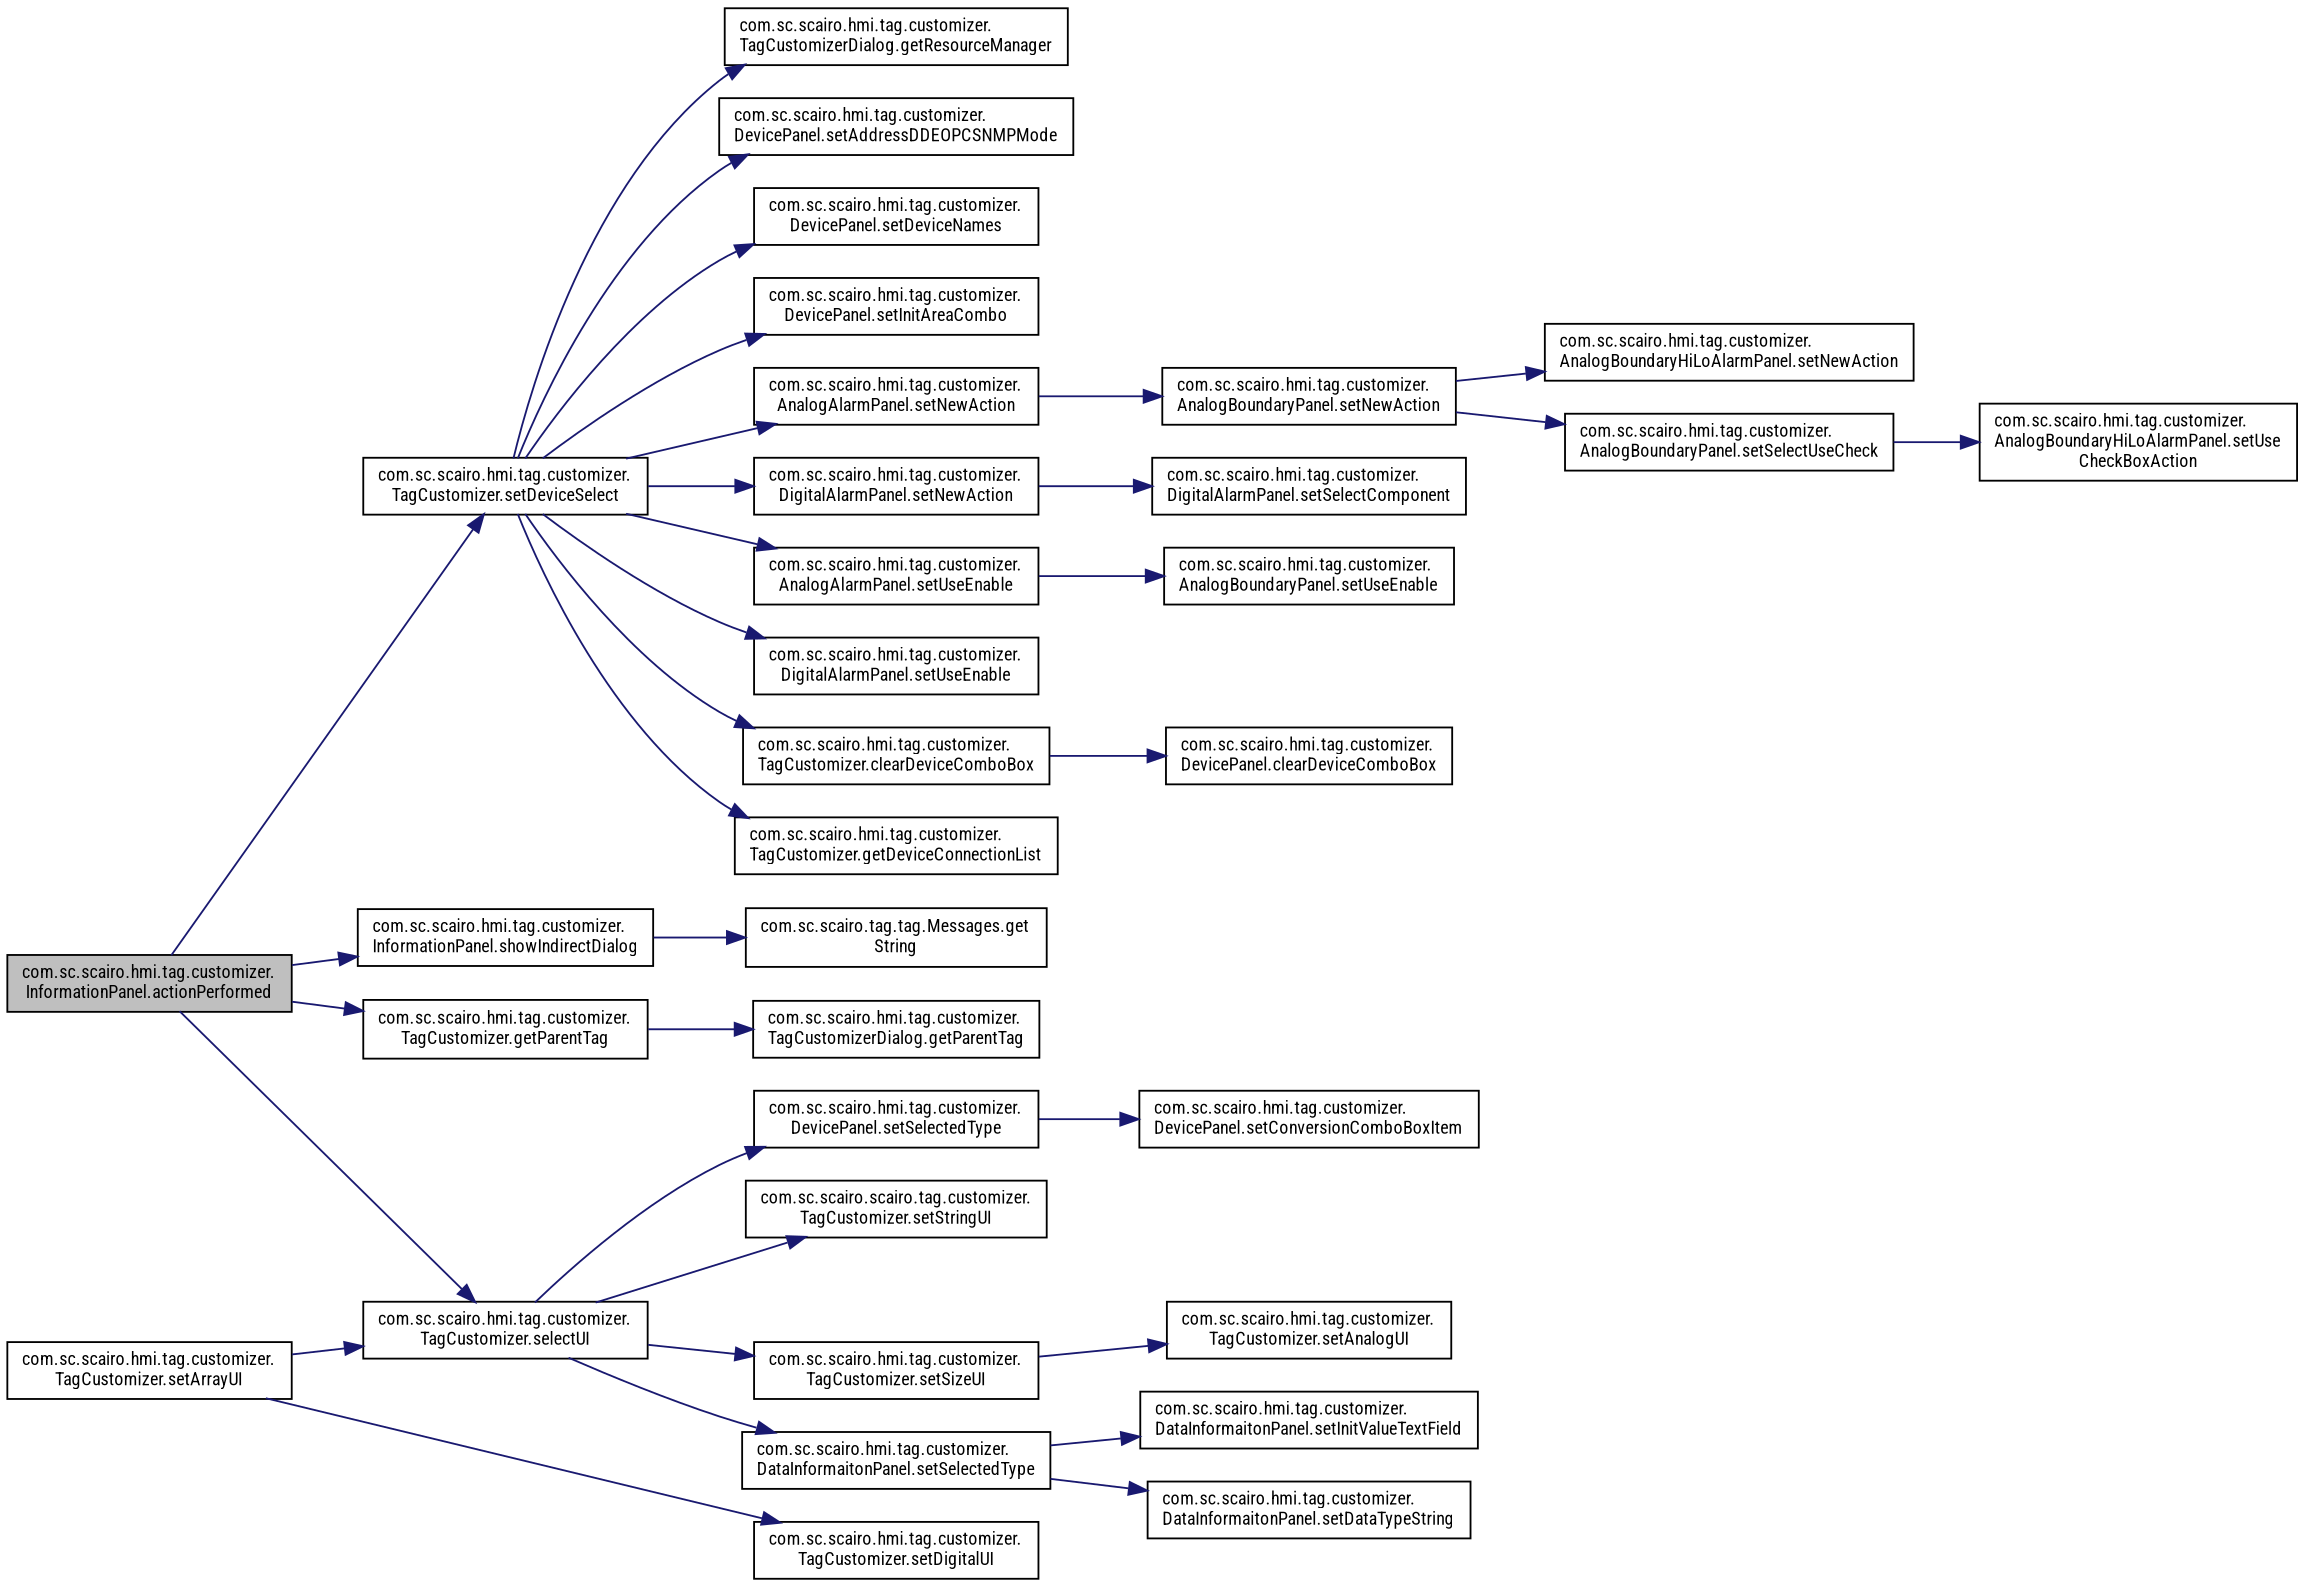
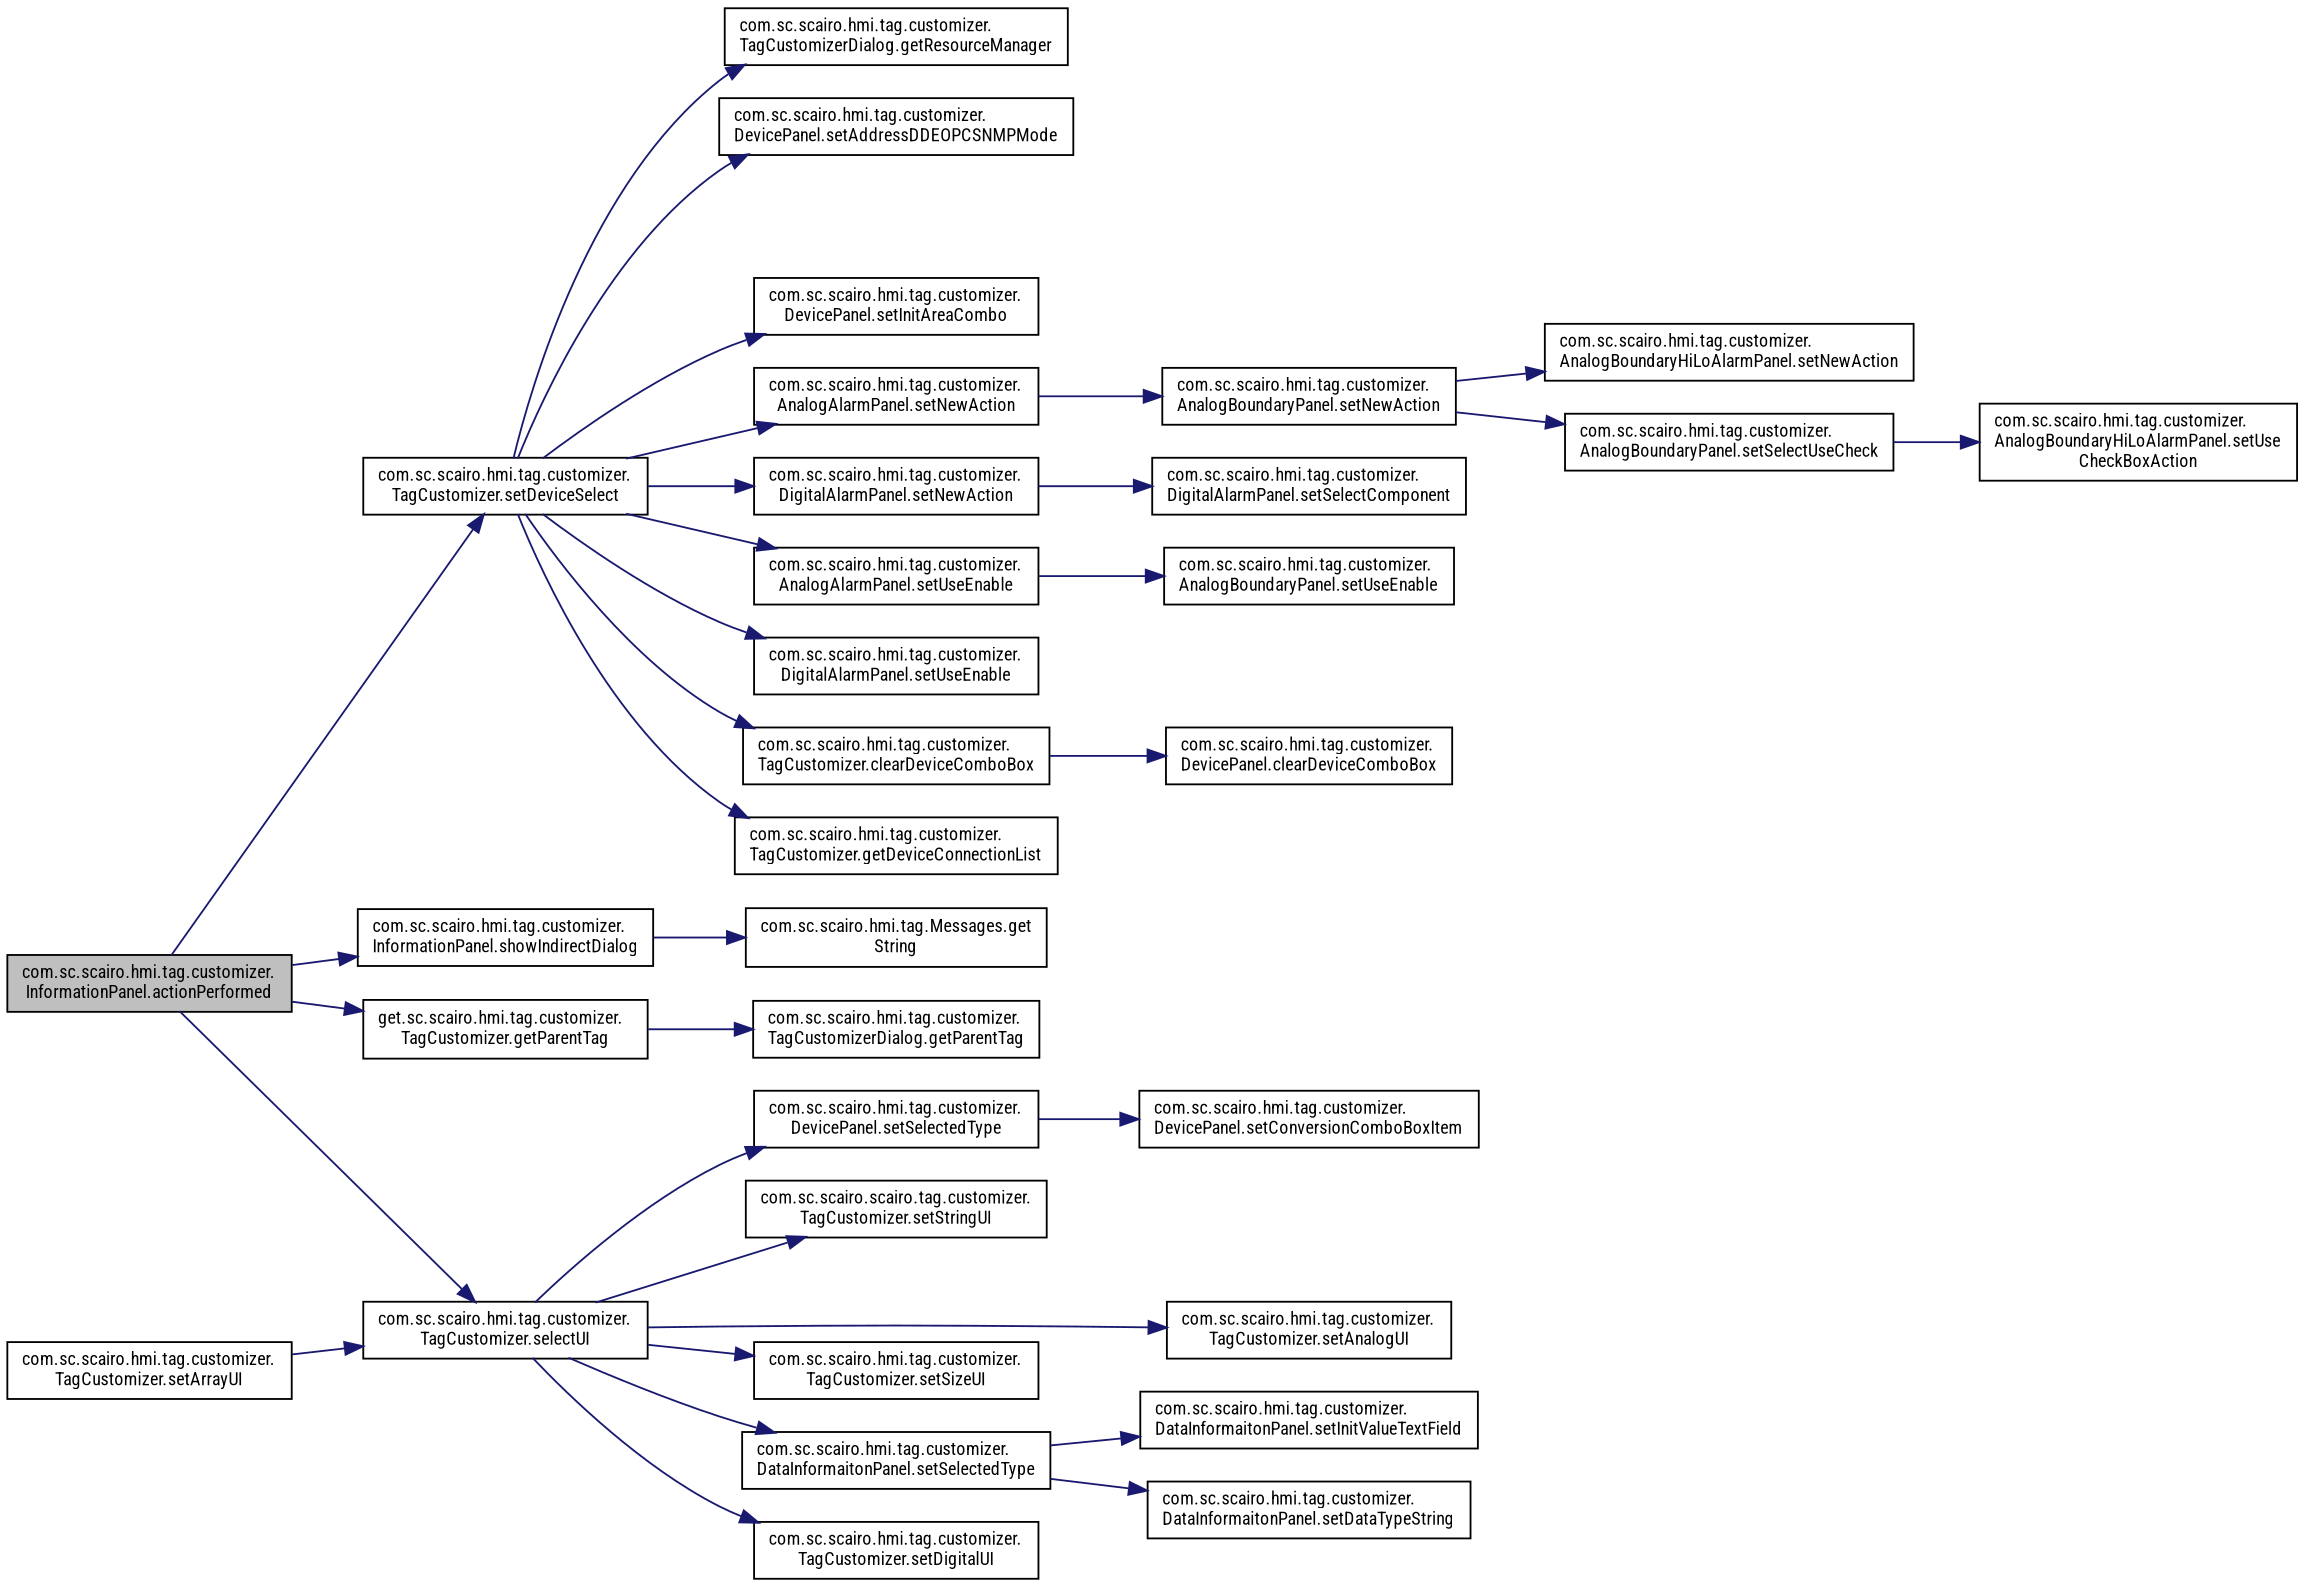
(896, 216) -> none
(896, 938) -> (896, 938)
(505, 1029) -> (505, 1029)
(1094, 1351) -> (898, 1326)
(514, 1458) -> (629, 1447)
